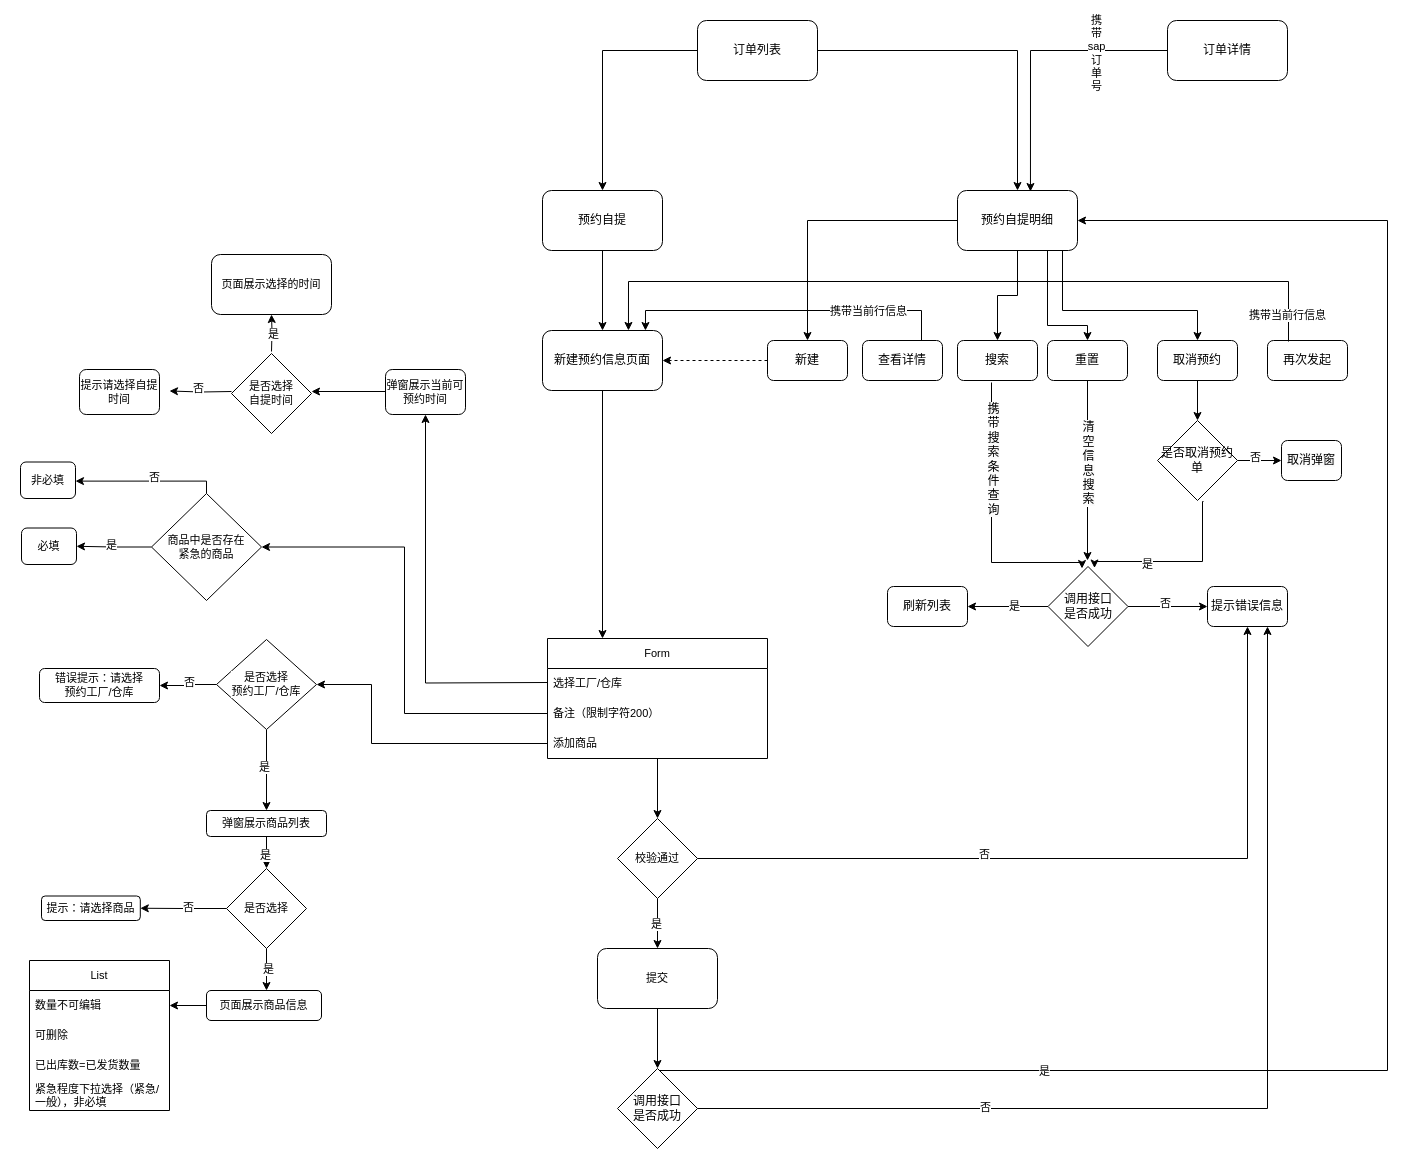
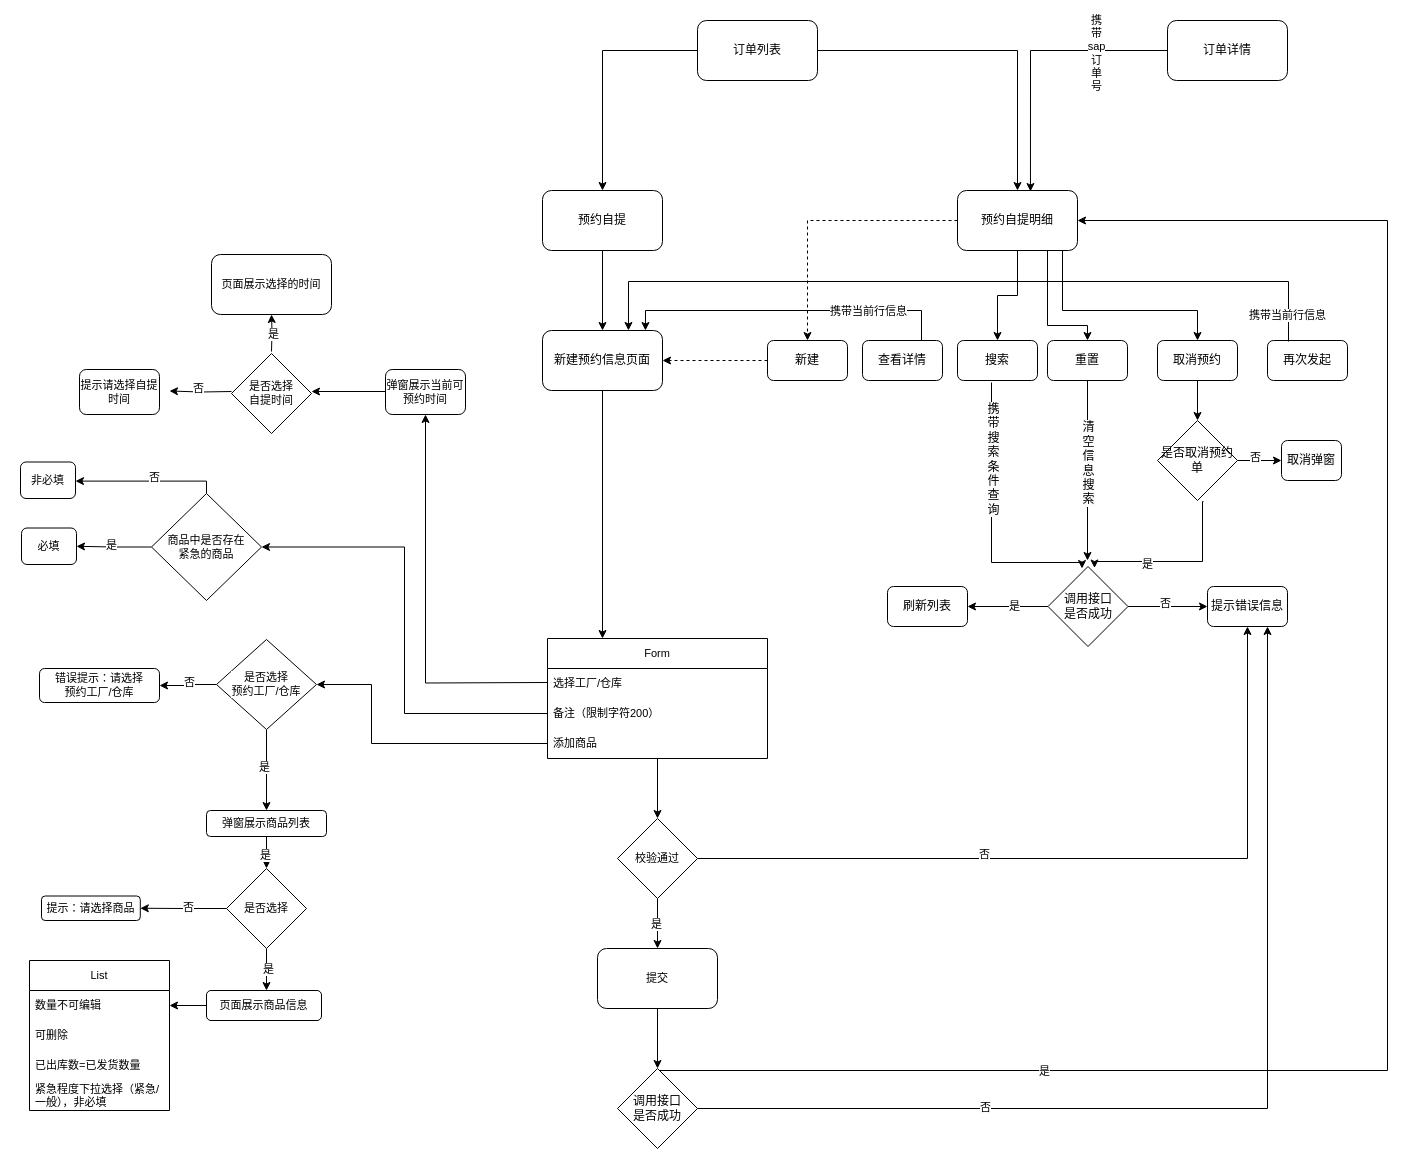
(826, 221) -> (826, 221)
